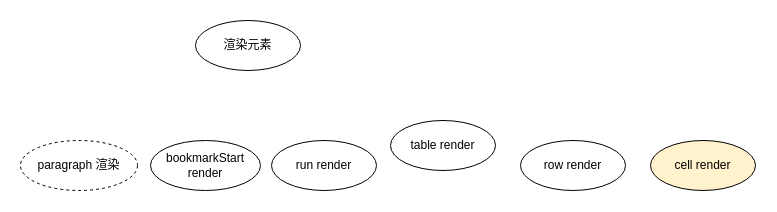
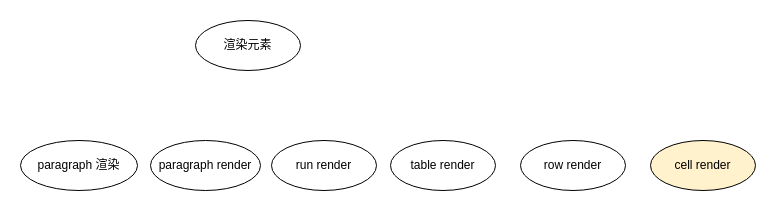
(443, 146) -> (443, 166)
(79, 166) -> (79, 166)
(206, 166) -> (206, 166)
